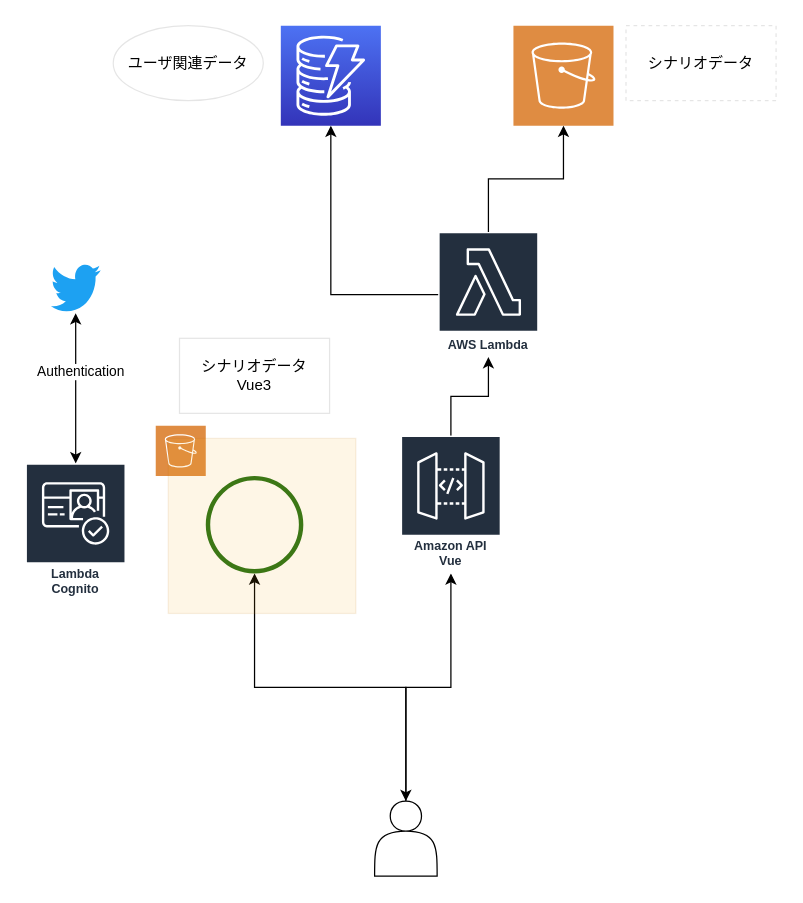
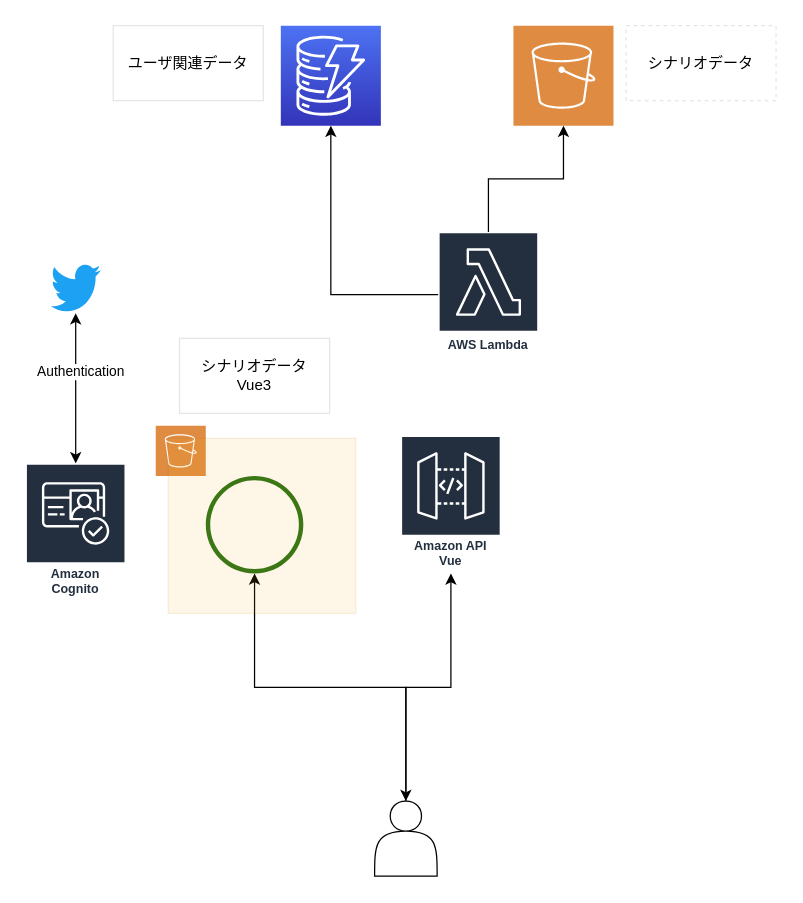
(188, 63) -> (188, 63)
(465, 396) -> none
(76, 588) -> (76, 588)
